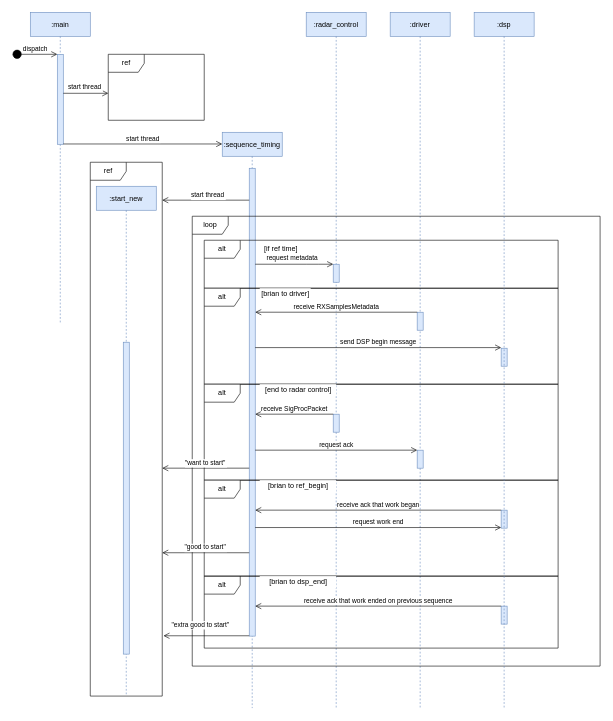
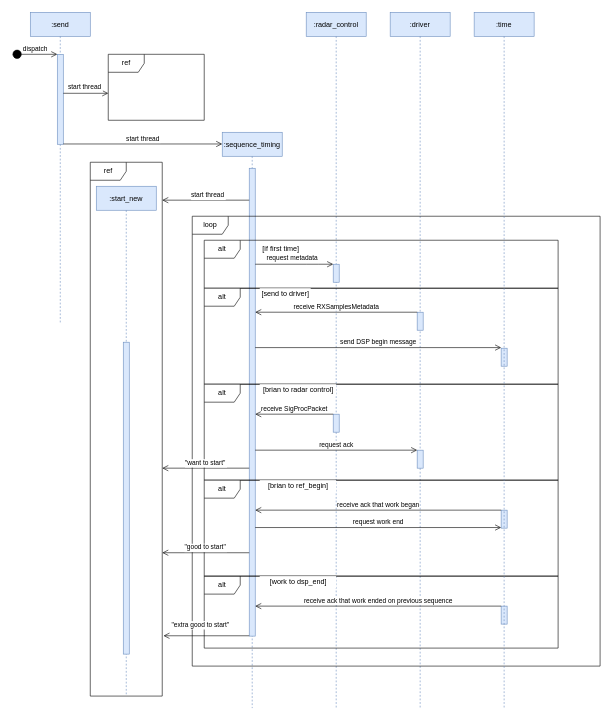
(60, 25) -> (60, 25)
(504, 25) -> (504, 25)
(281, 249) -> (281, 249)
(286, 294) -> (286, 294)
(299, 390) -> (299, 390)
(299, 582) -> (299, 582)
